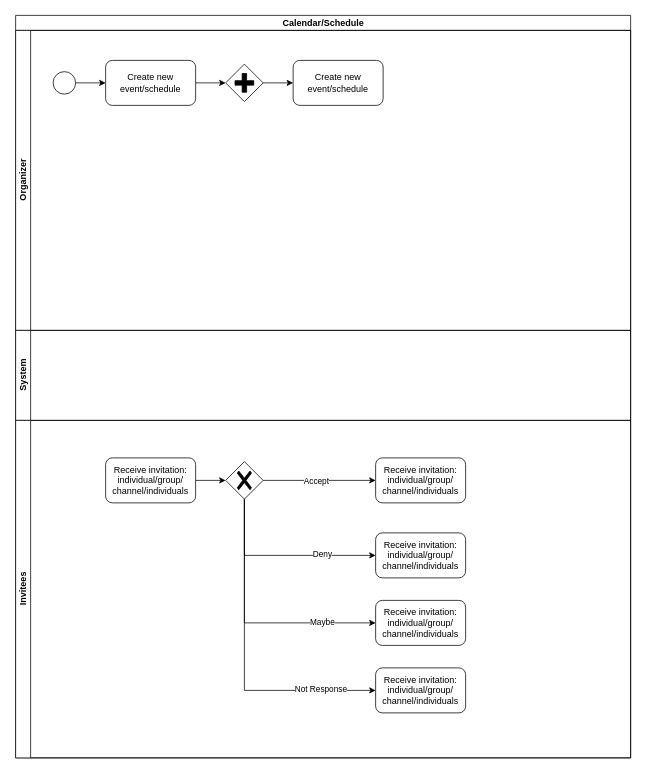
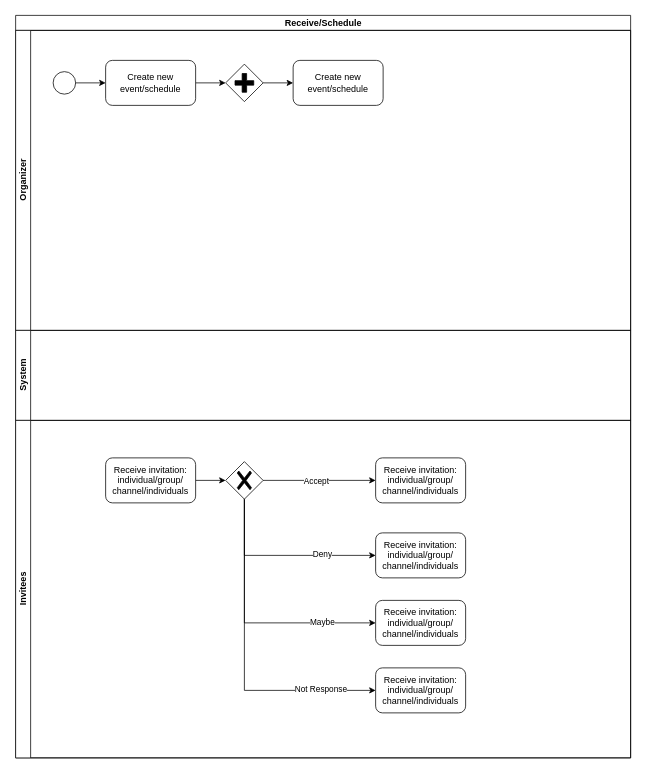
(323, 23) -> (323, 23)
